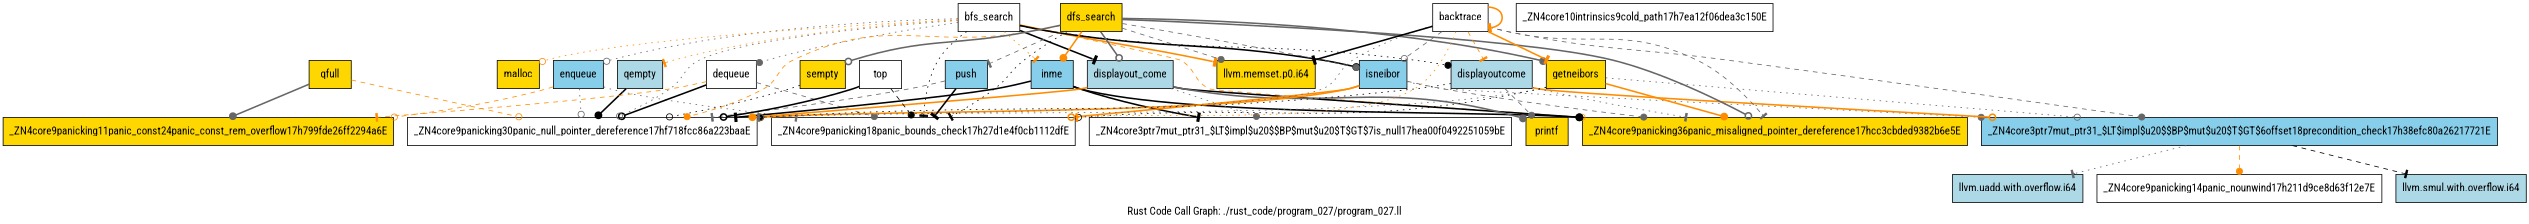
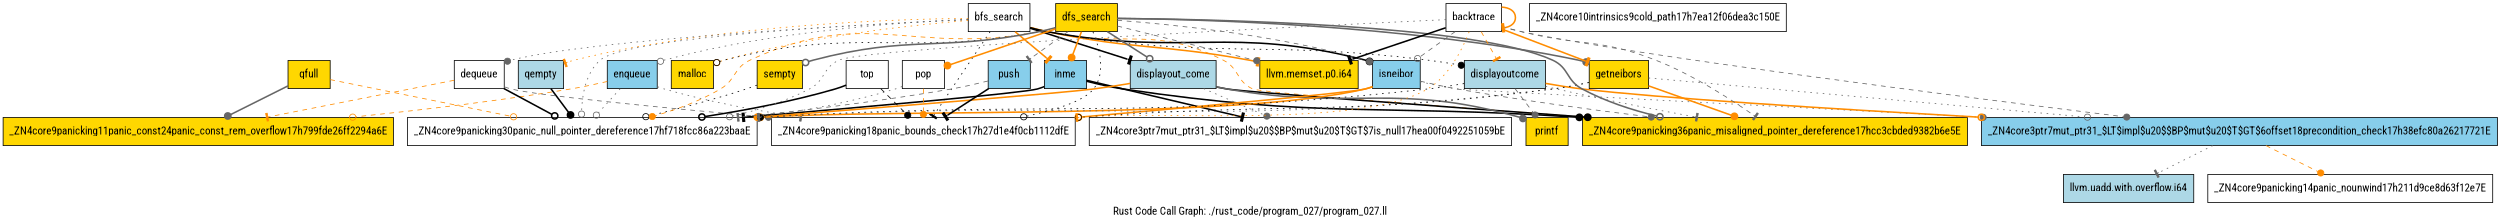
none -> (879, 43)
(1019, 45) -> (1033, 47)
(1010, 74) -> (1086, 95)
none -> (923, 75)
(2461, 189) -> none
